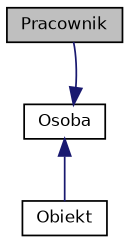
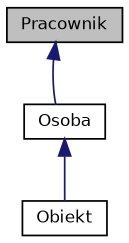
(76, 65) -> (53, 82)
